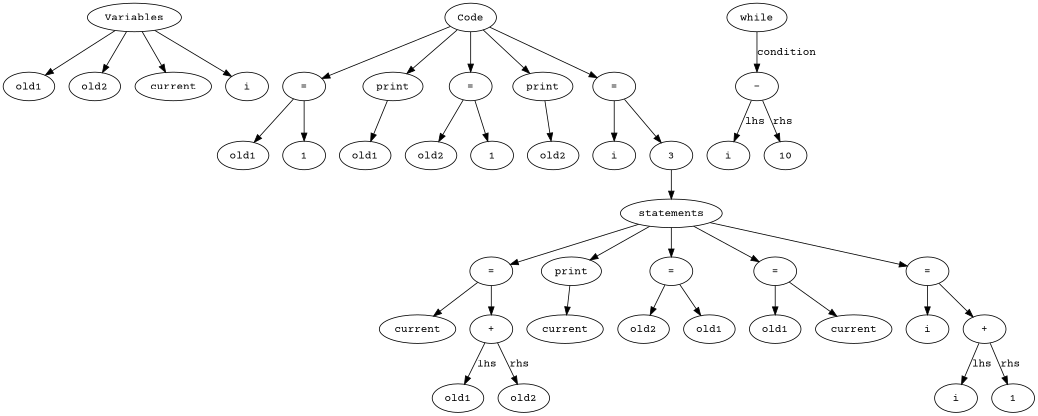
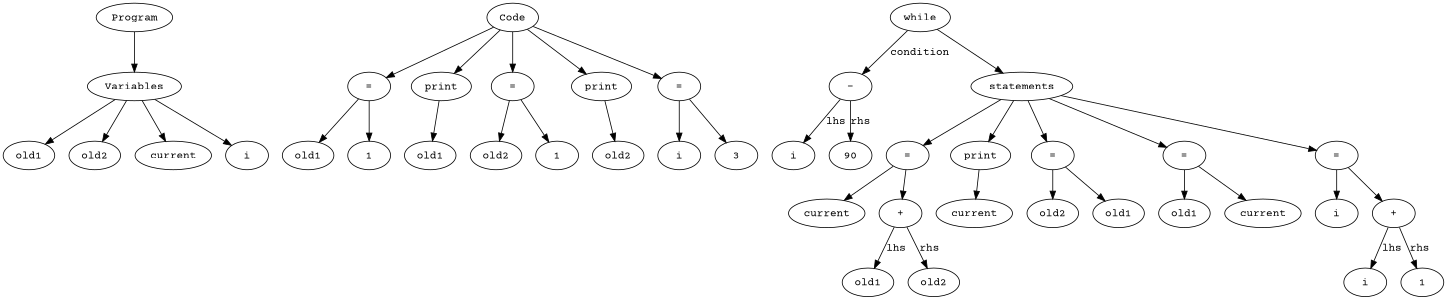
none -> (134, 17)
(786, 155) -> (851, 155)
(671, 180) -> (967, 49)
